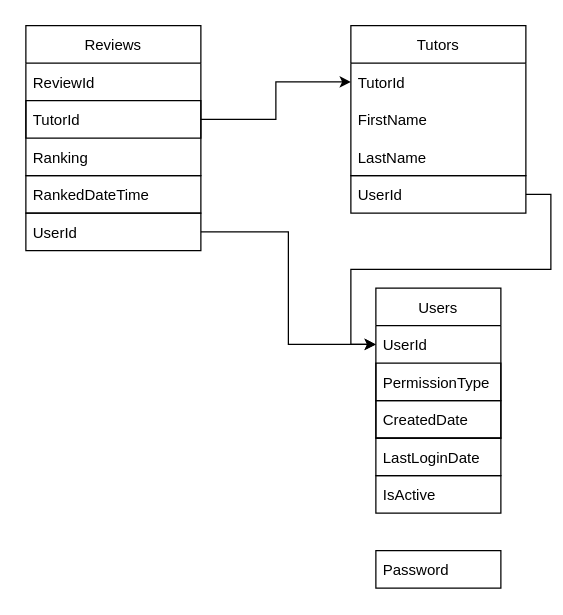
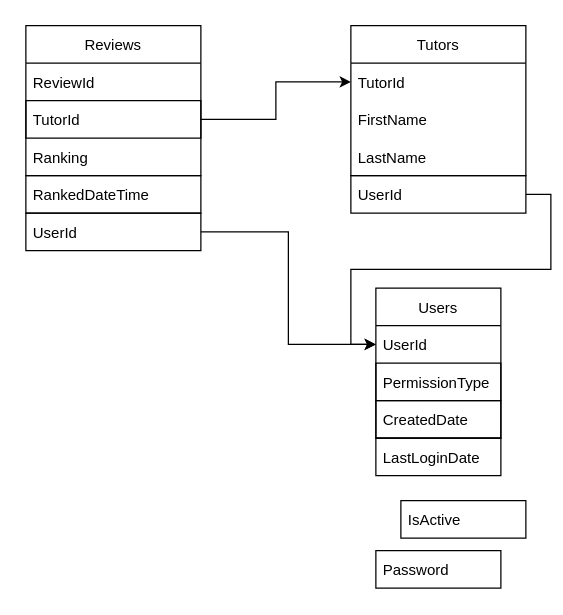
(438, 494) -> (463, 519)
